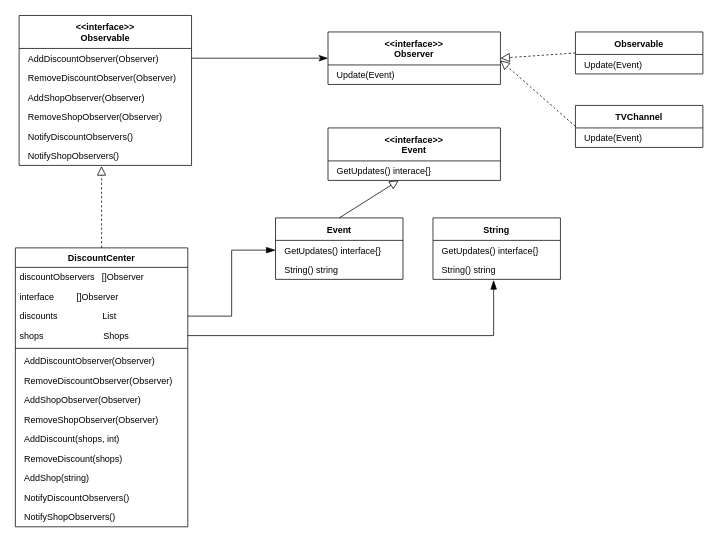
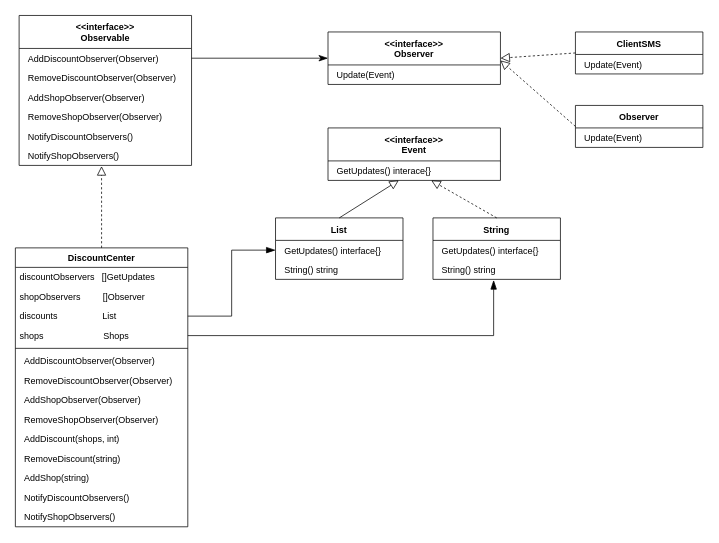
(639, 44) -> (639, 44)
(639, 117) -> (639, 117)
none -> (466, 200)
(339, 230) -> (339, 230)
(93, 278) -> (98, 278)
(84, 297) -> (95, 297)
(76, 459) -> (77, 459)
